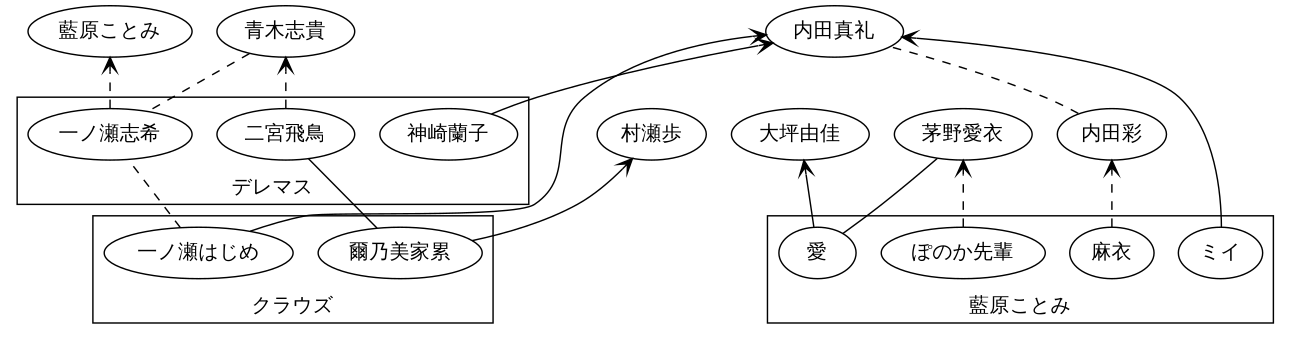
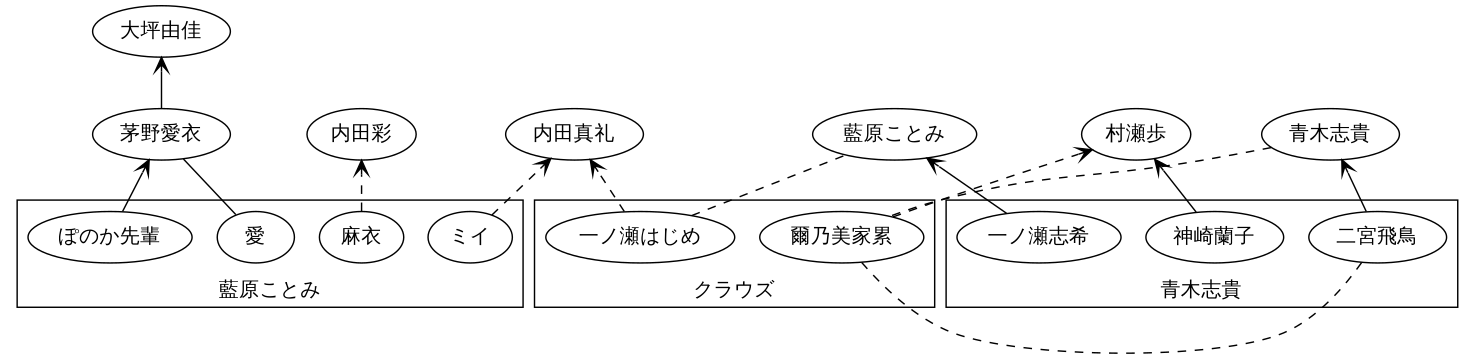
(1120, 70) -> (517, 191)
(986, 75) -> none
(590, 82) -> (1180, 191)
(199, 83) -> (1079, 176)
(110, 88) -> (963, 183)
(286, 88) -> (1357, 191)
(273, 188) -> (1202, 291)
(343, 193) -> (1113, 353)
(154, 194) -> (769, 185)
(540, 199) -> (611, 191)
(810, 201) -> (161, 90)
(963, 201) -> (133, 191)
(553, 216) -> (1013, 176)
